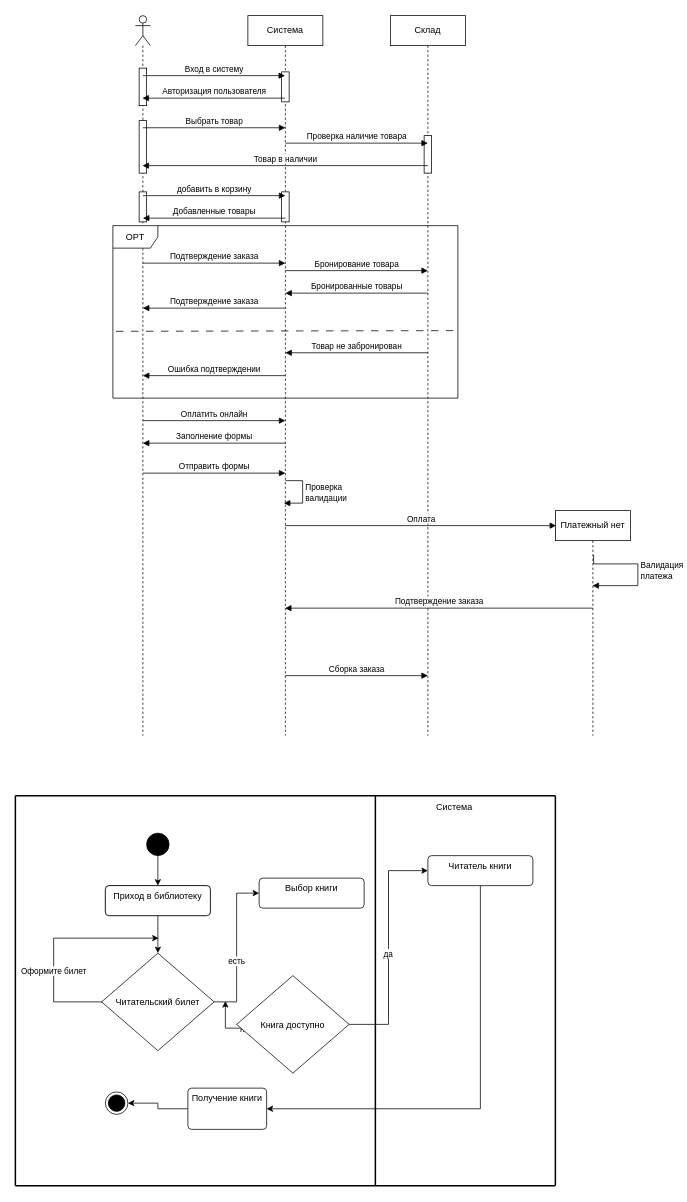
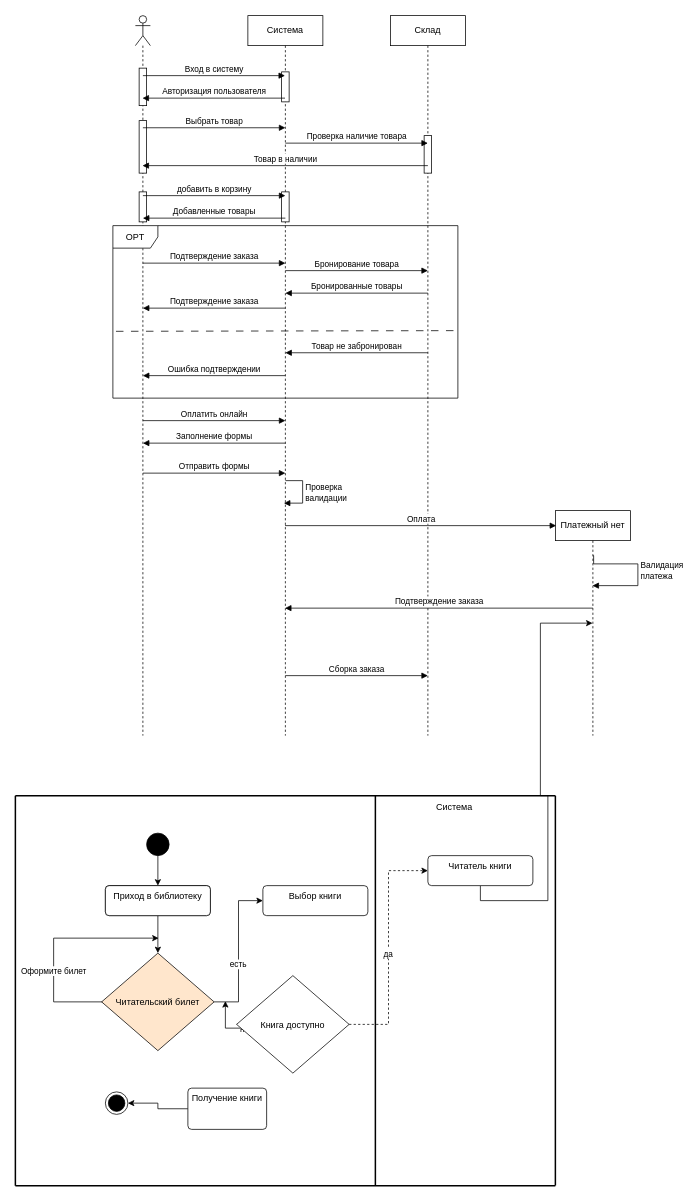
(312, 893) -> (315, 900)
(389, 894) -> (389, 894)
(158, 1002) -> (158, 1002)
(480, 1107) -> (540, 707)
